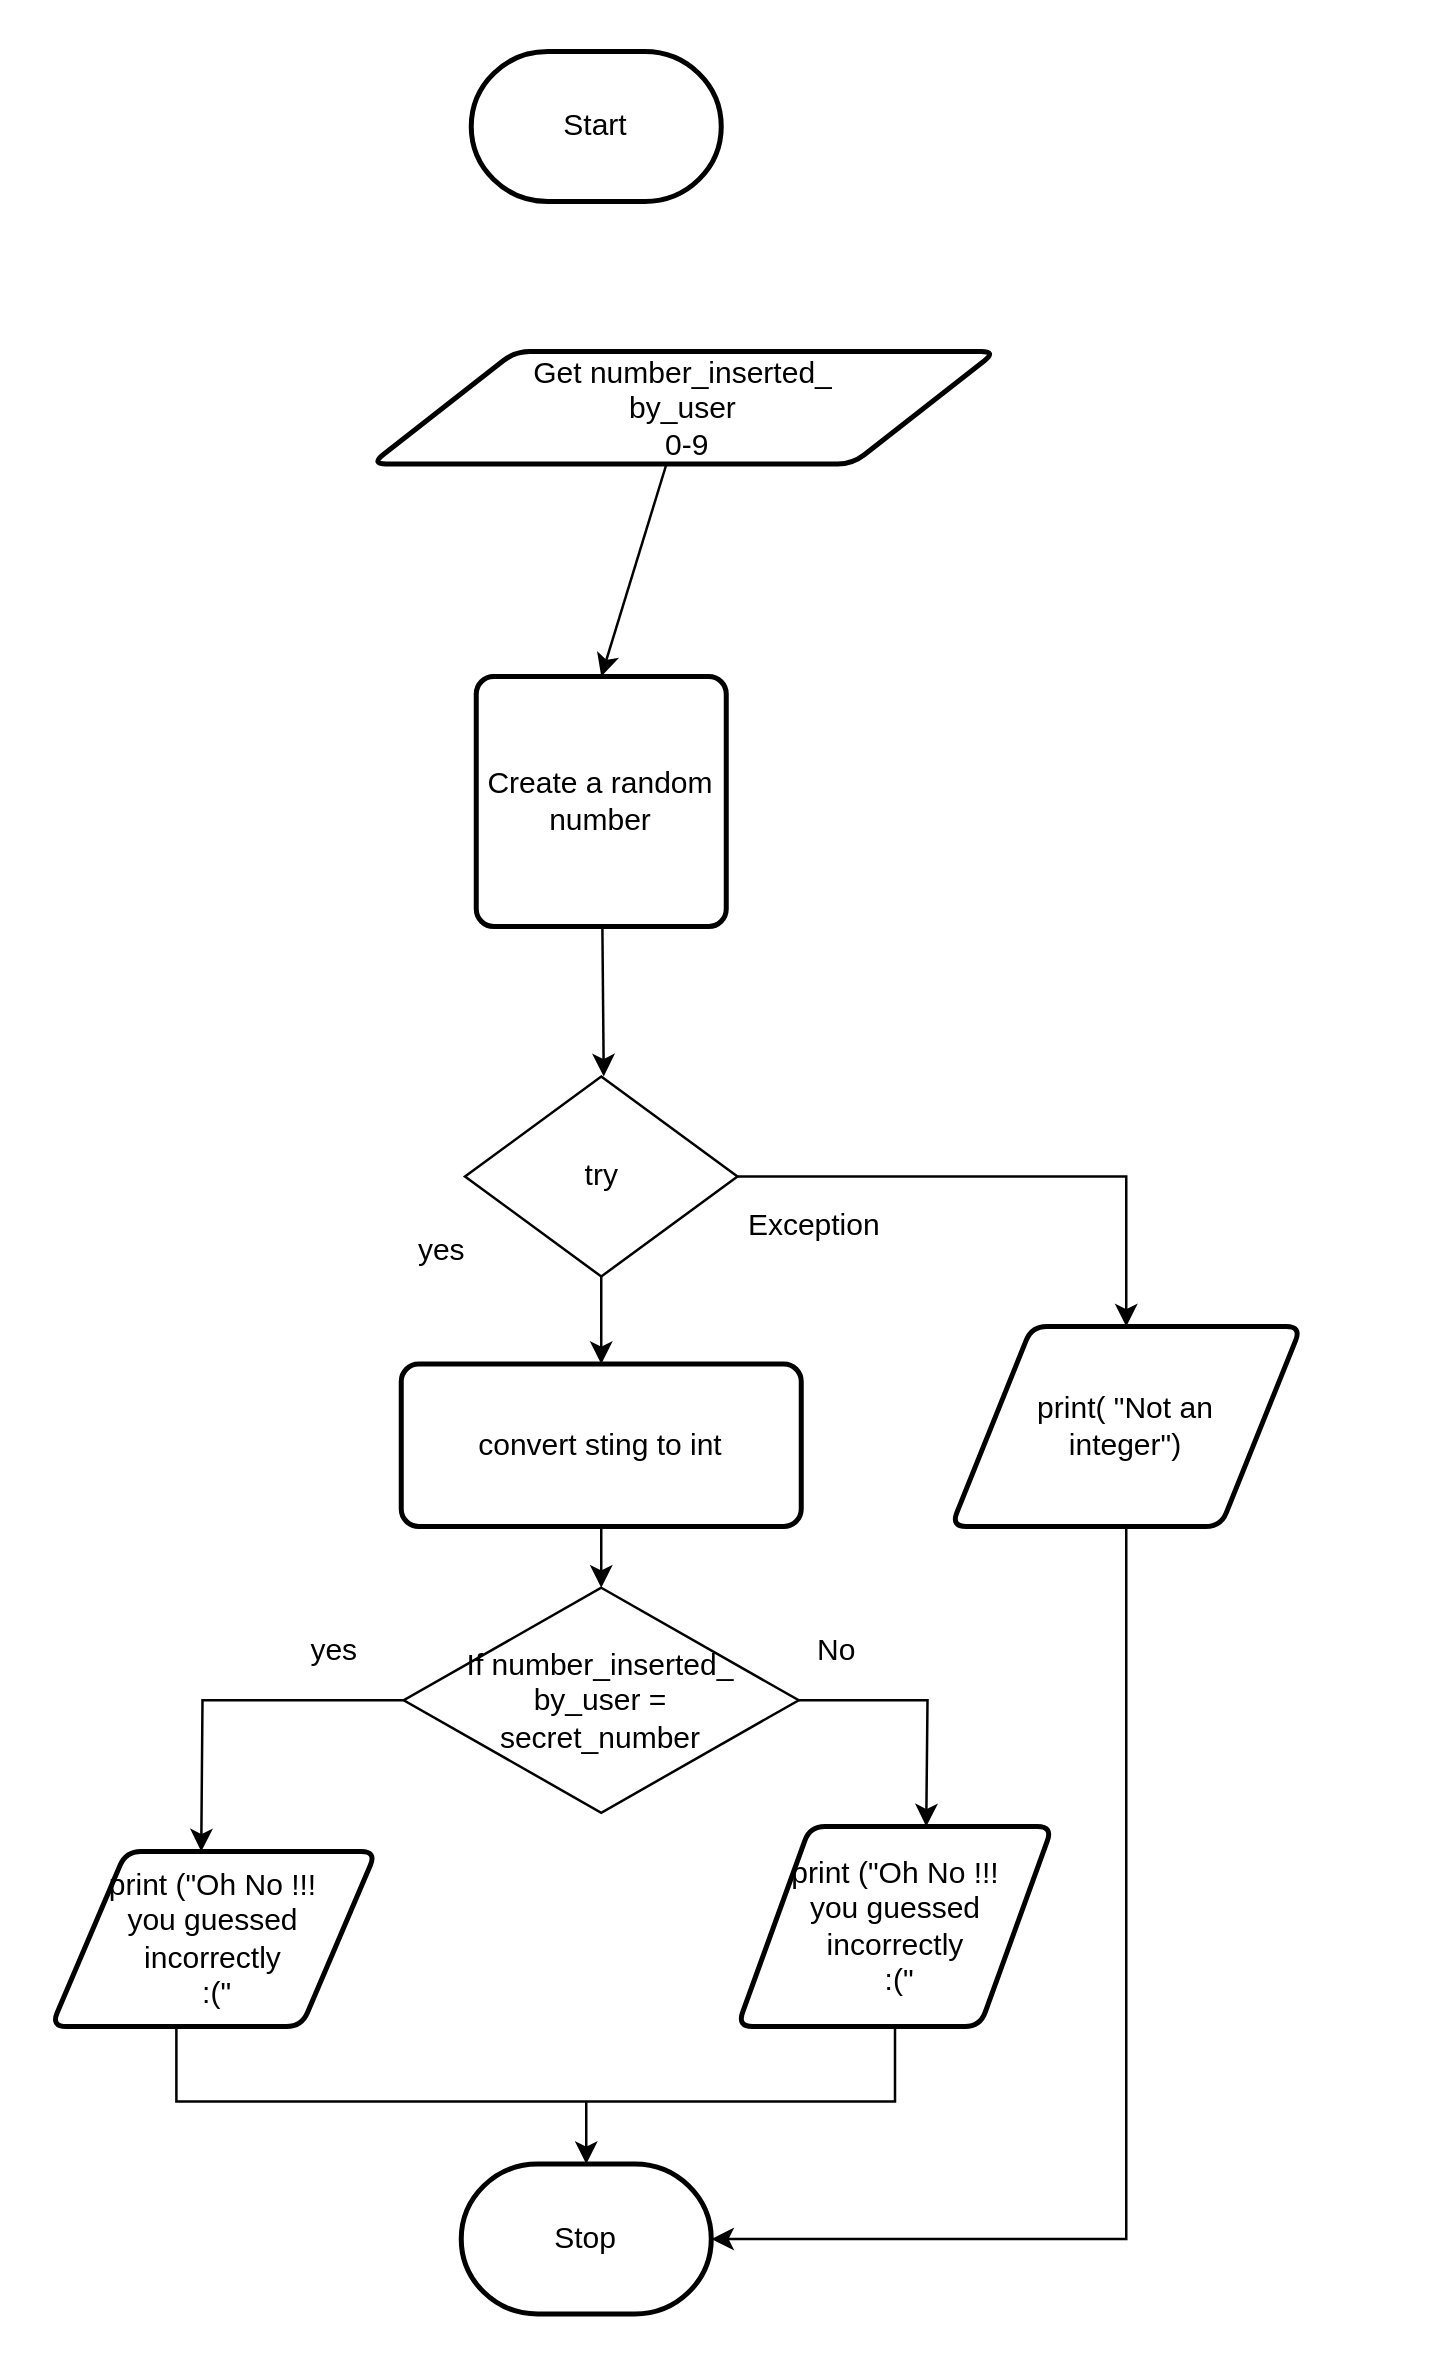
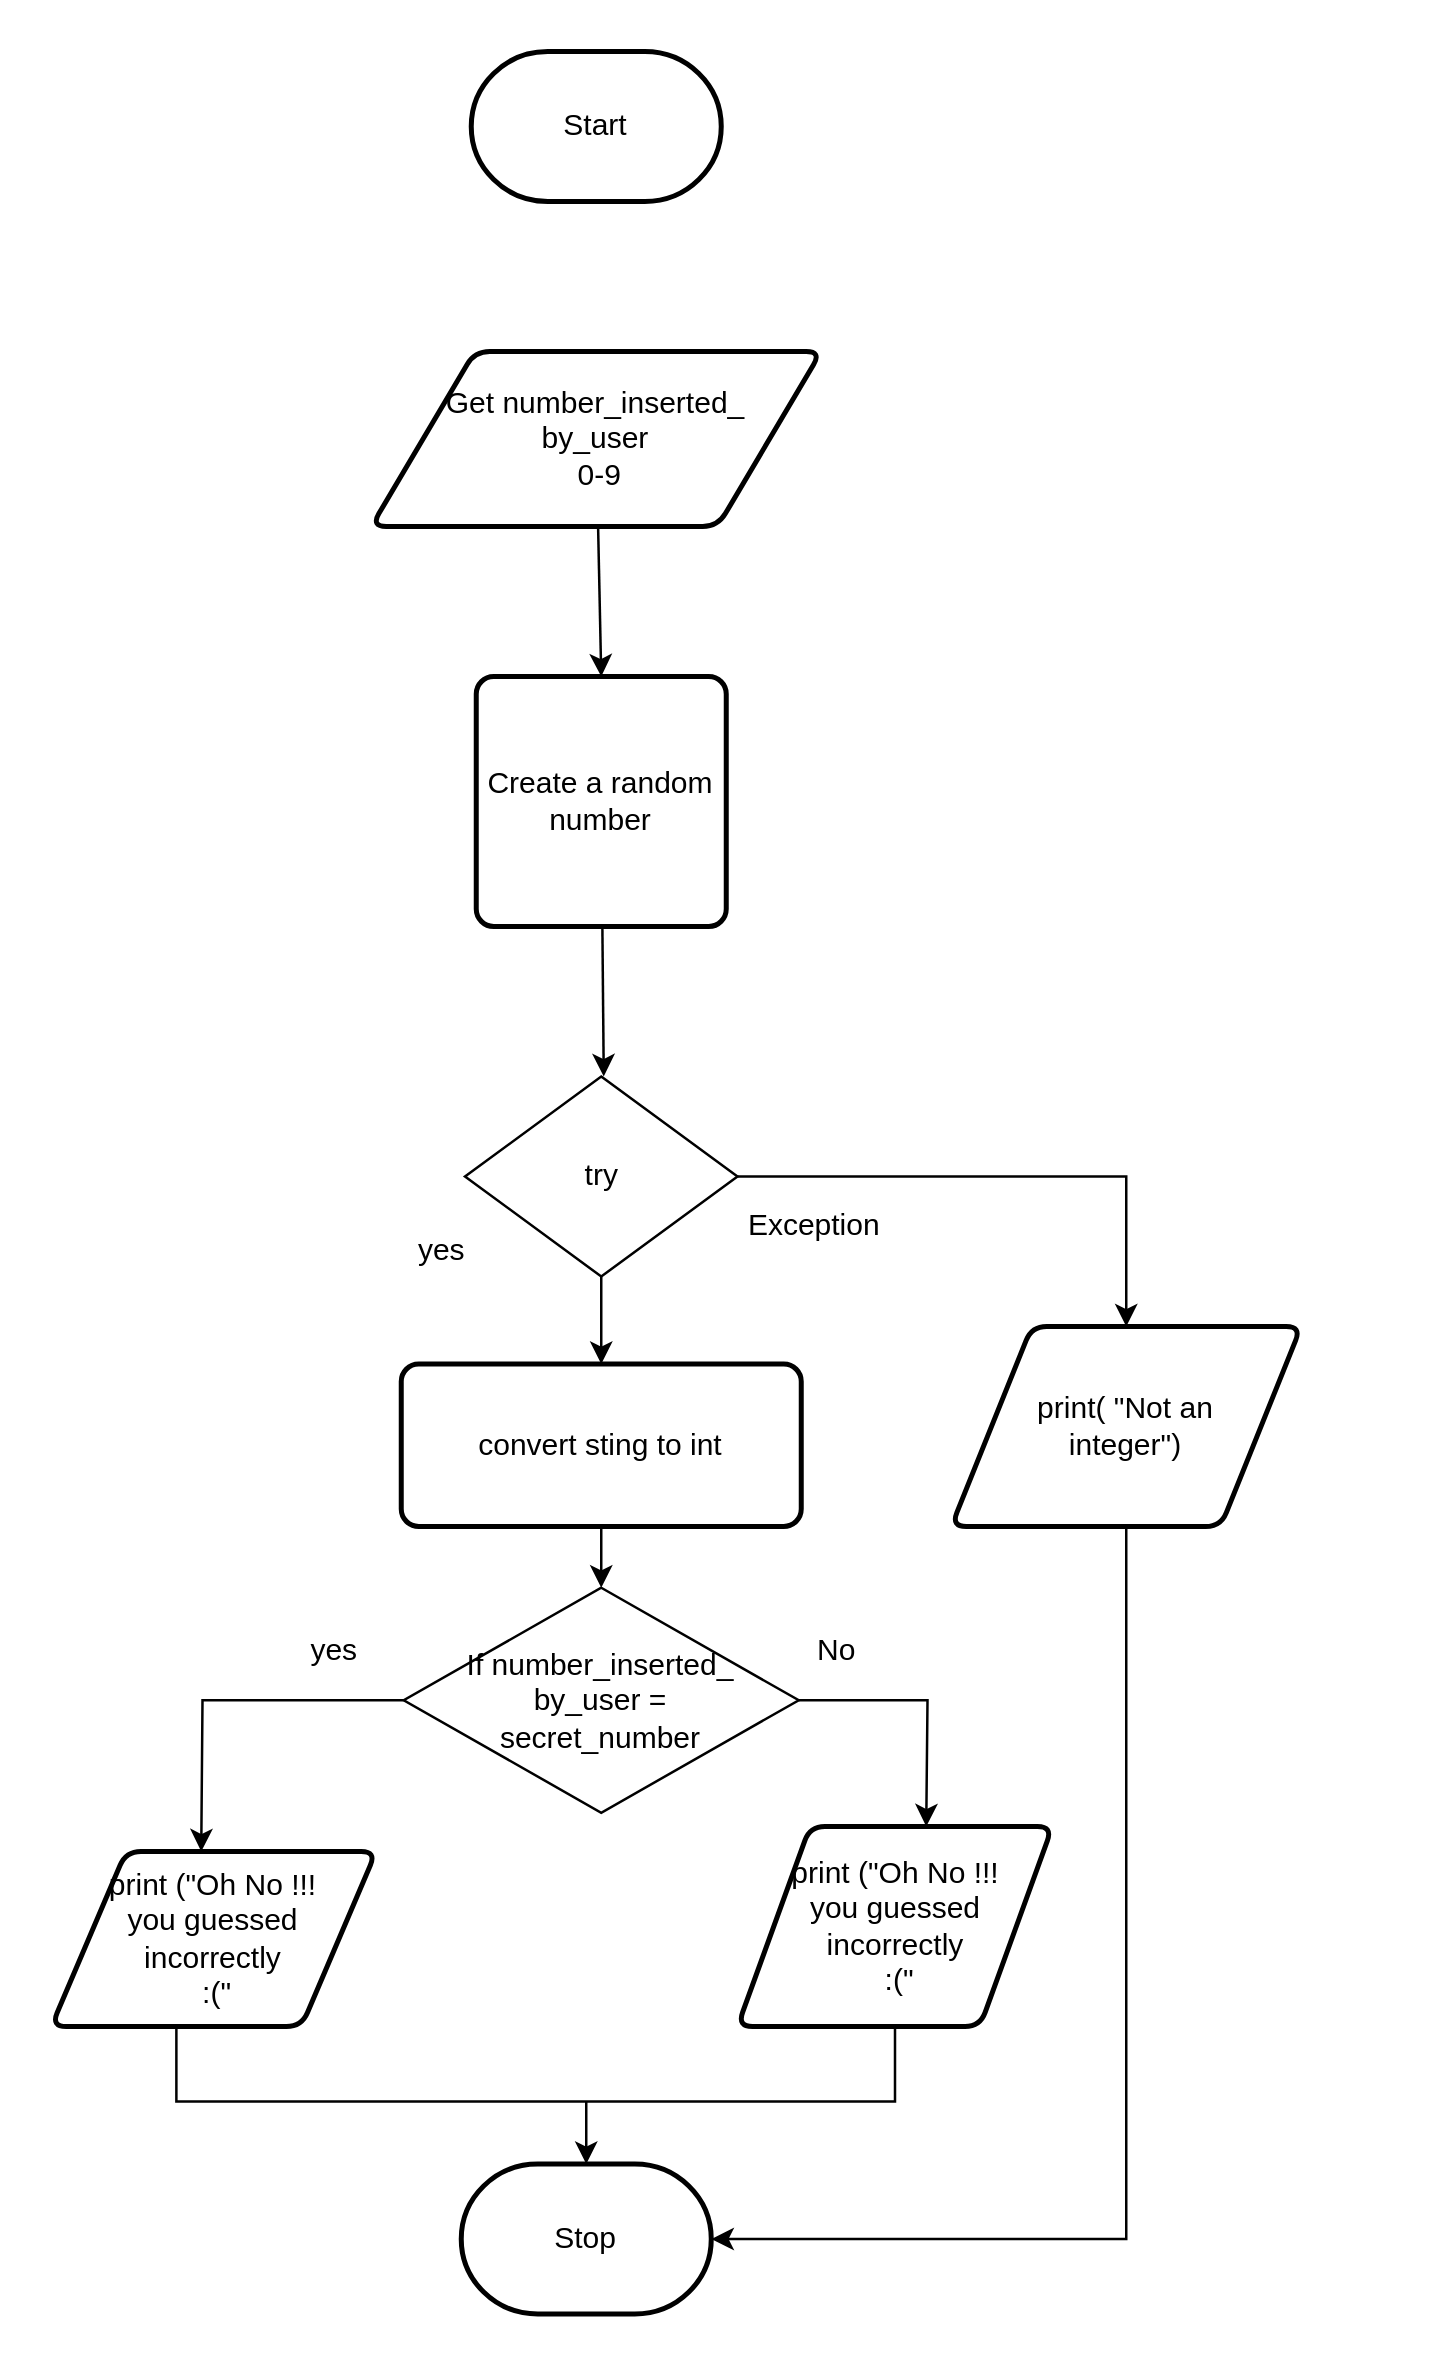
(684, 408) -> (596, 439)
